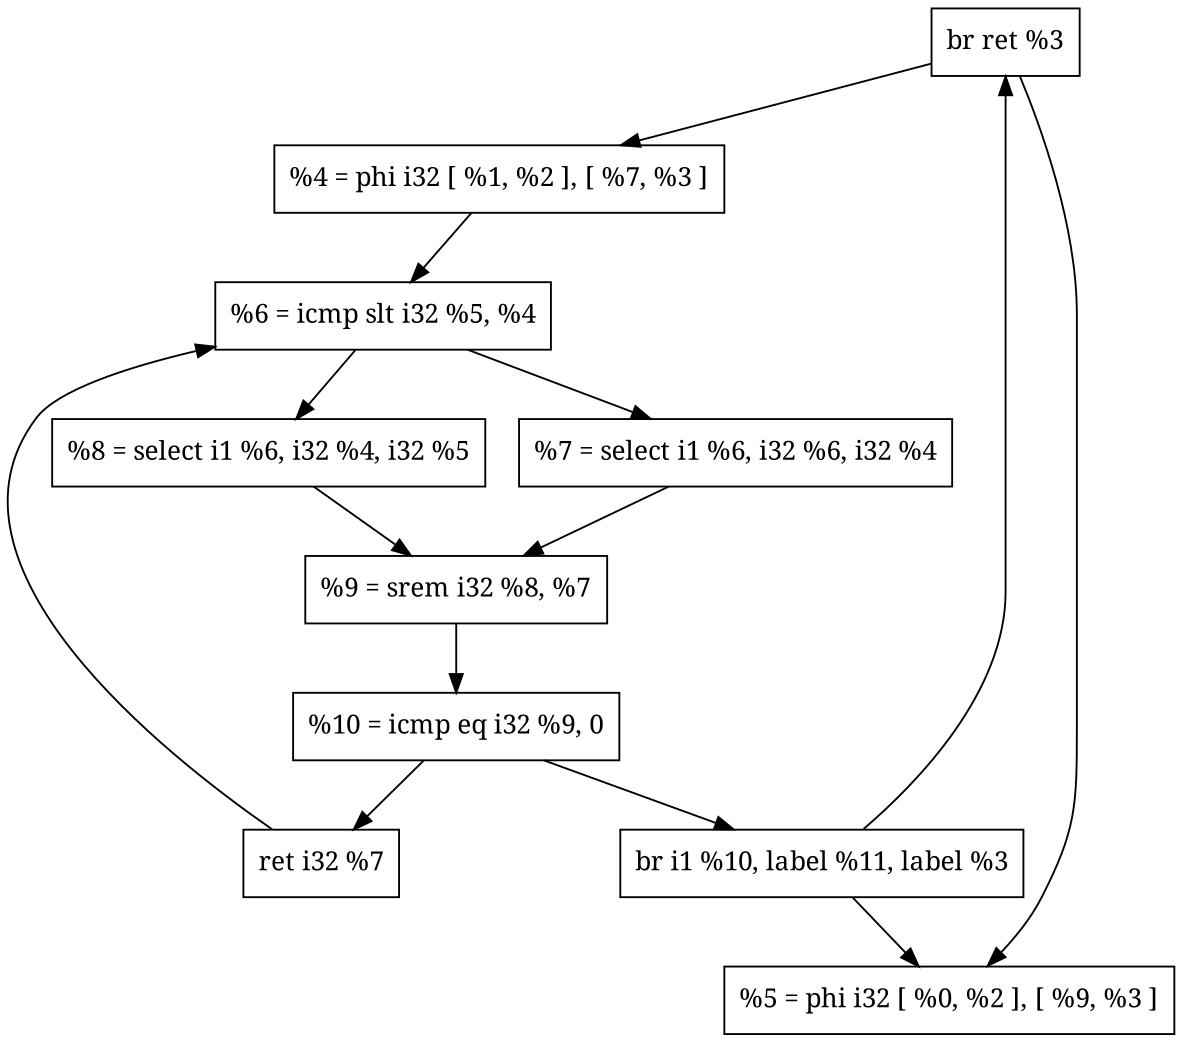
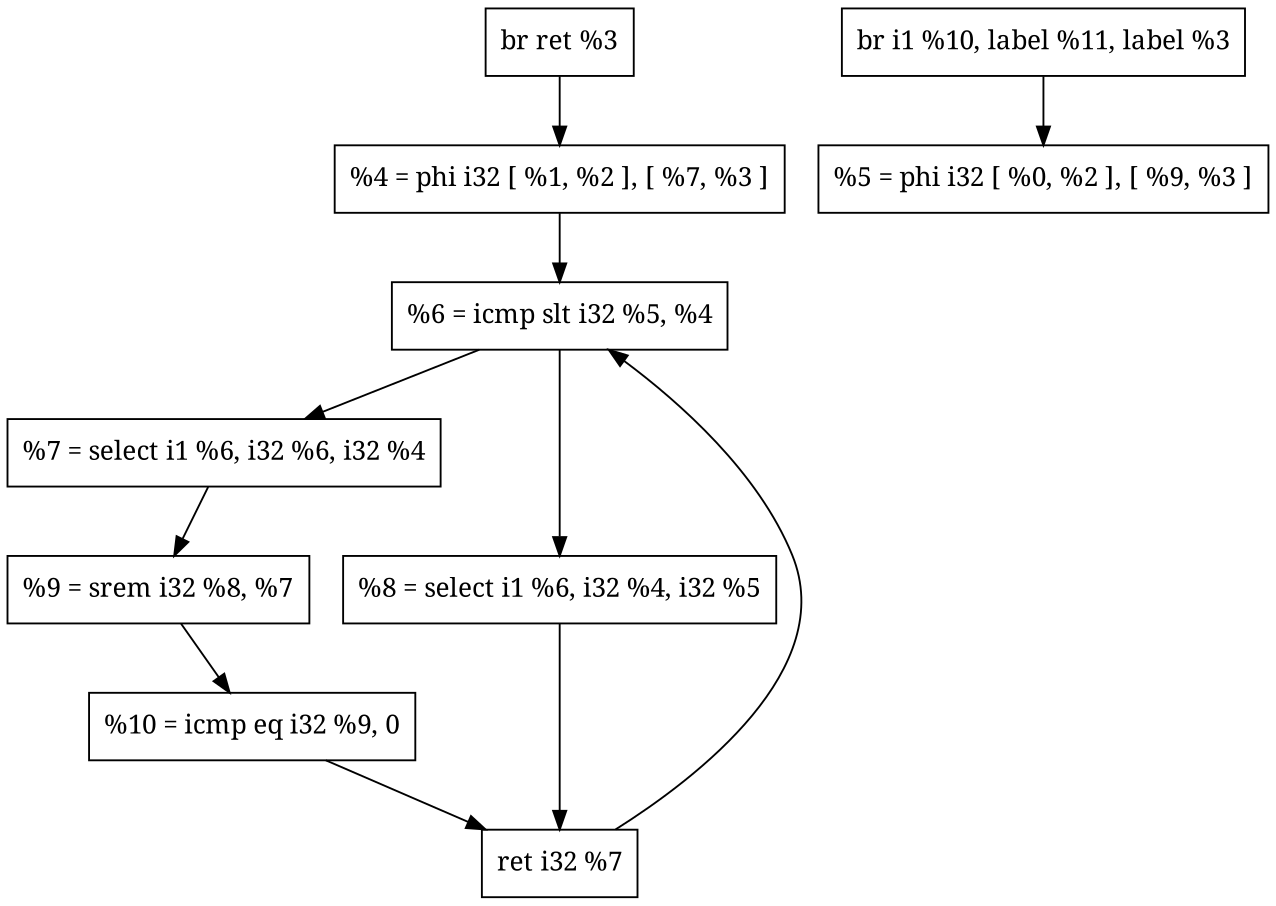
(1006, 486) -> none
(354, 516) -> (560, 717)
(1077, 520) -> none
(630, 792) -> none
